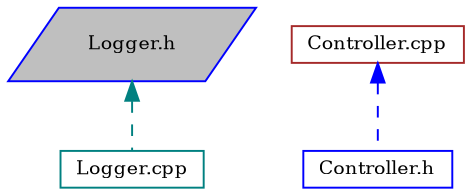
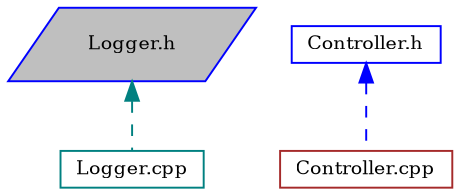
(378, 117) -> (366, 117)
